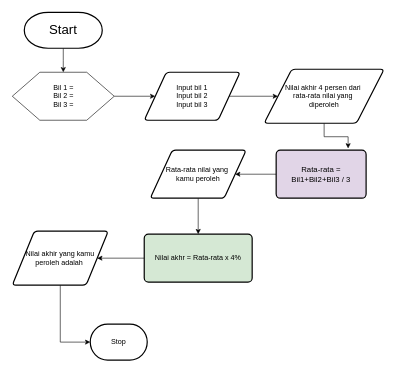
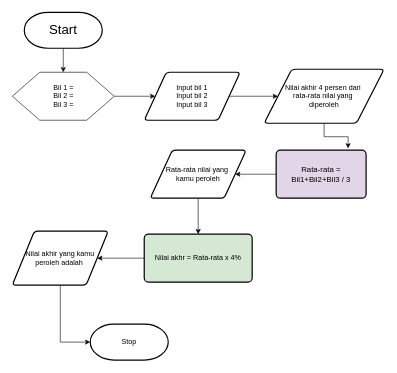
(119, 342) -> (129, 342)
